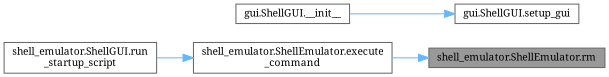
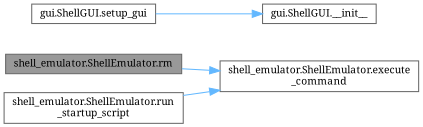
(397, 14) -> (204, 14)
(80, 58) -> (94, 108)
(405, 58) -> (196, 70)
